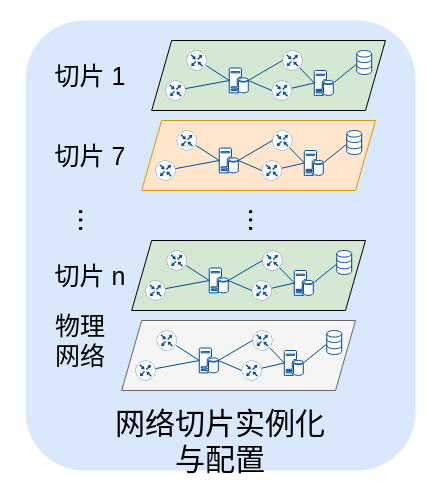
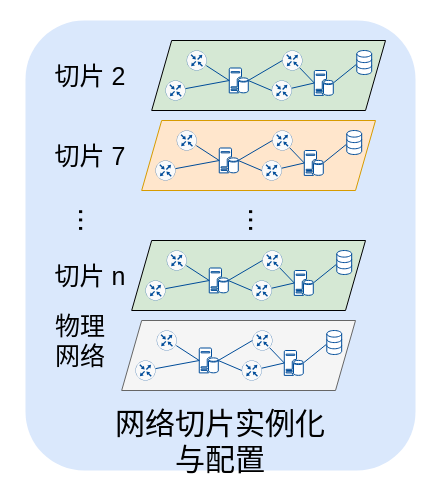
(91, 76) -> (91, 76)
